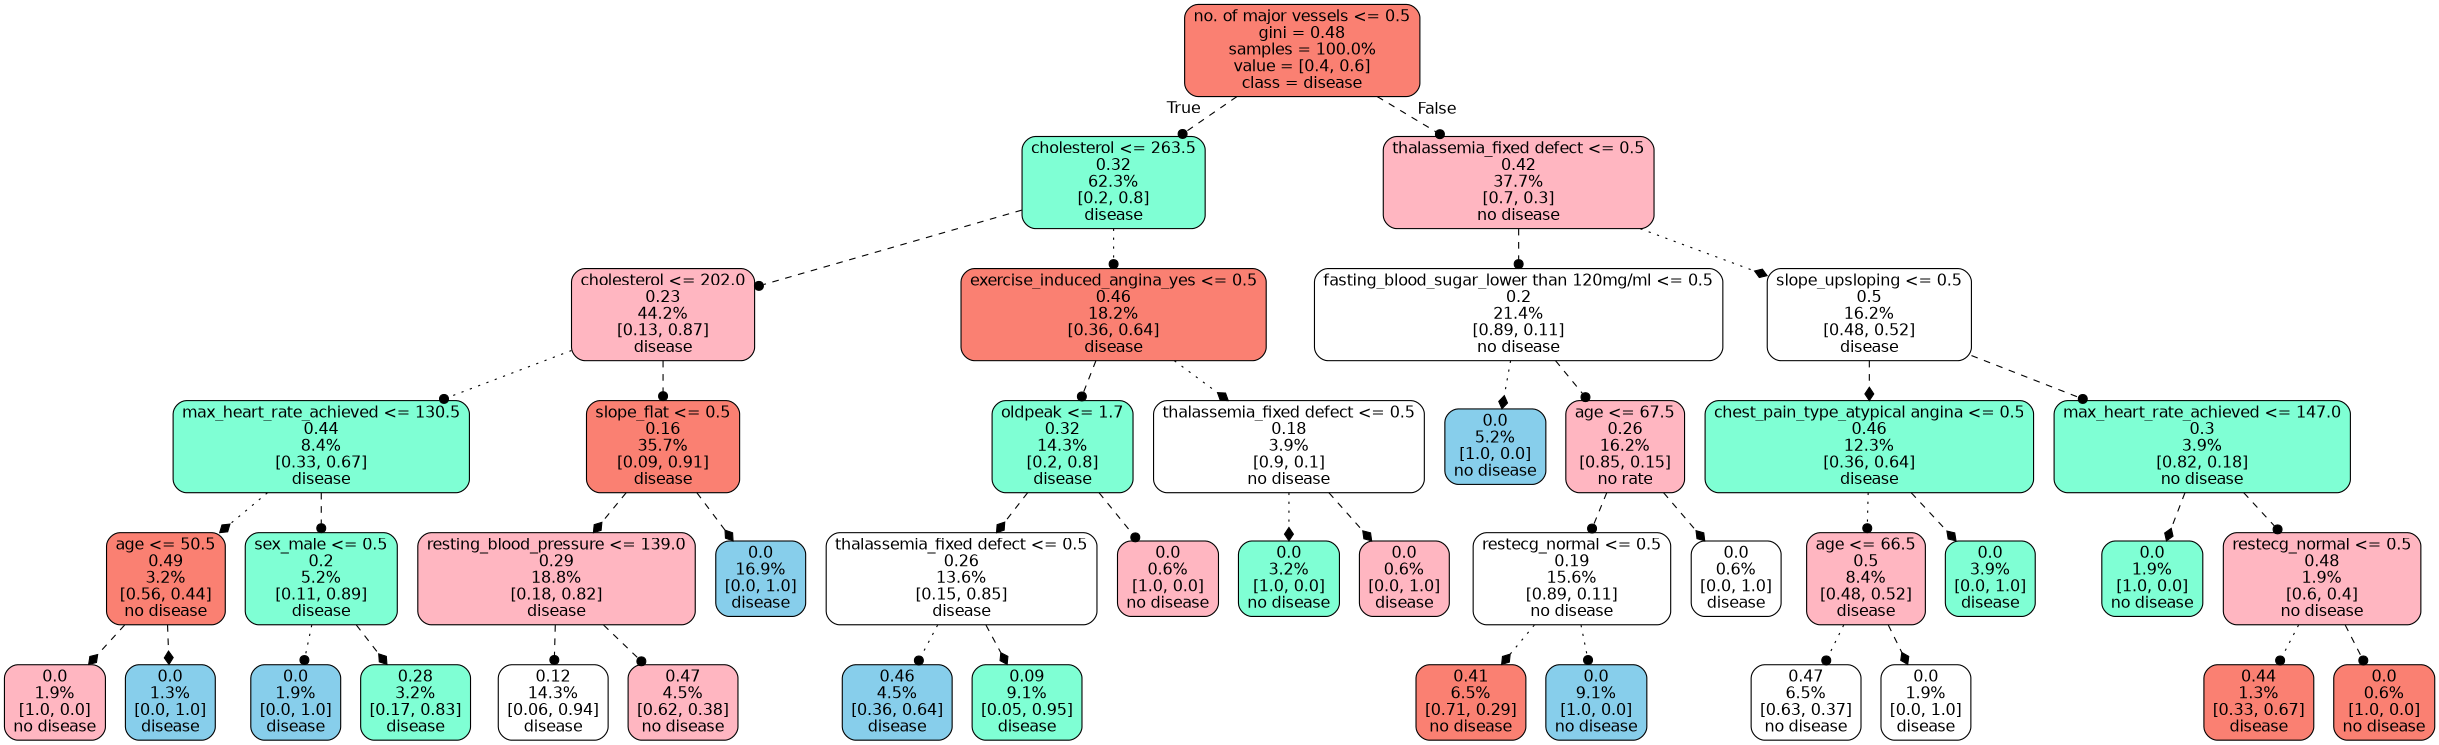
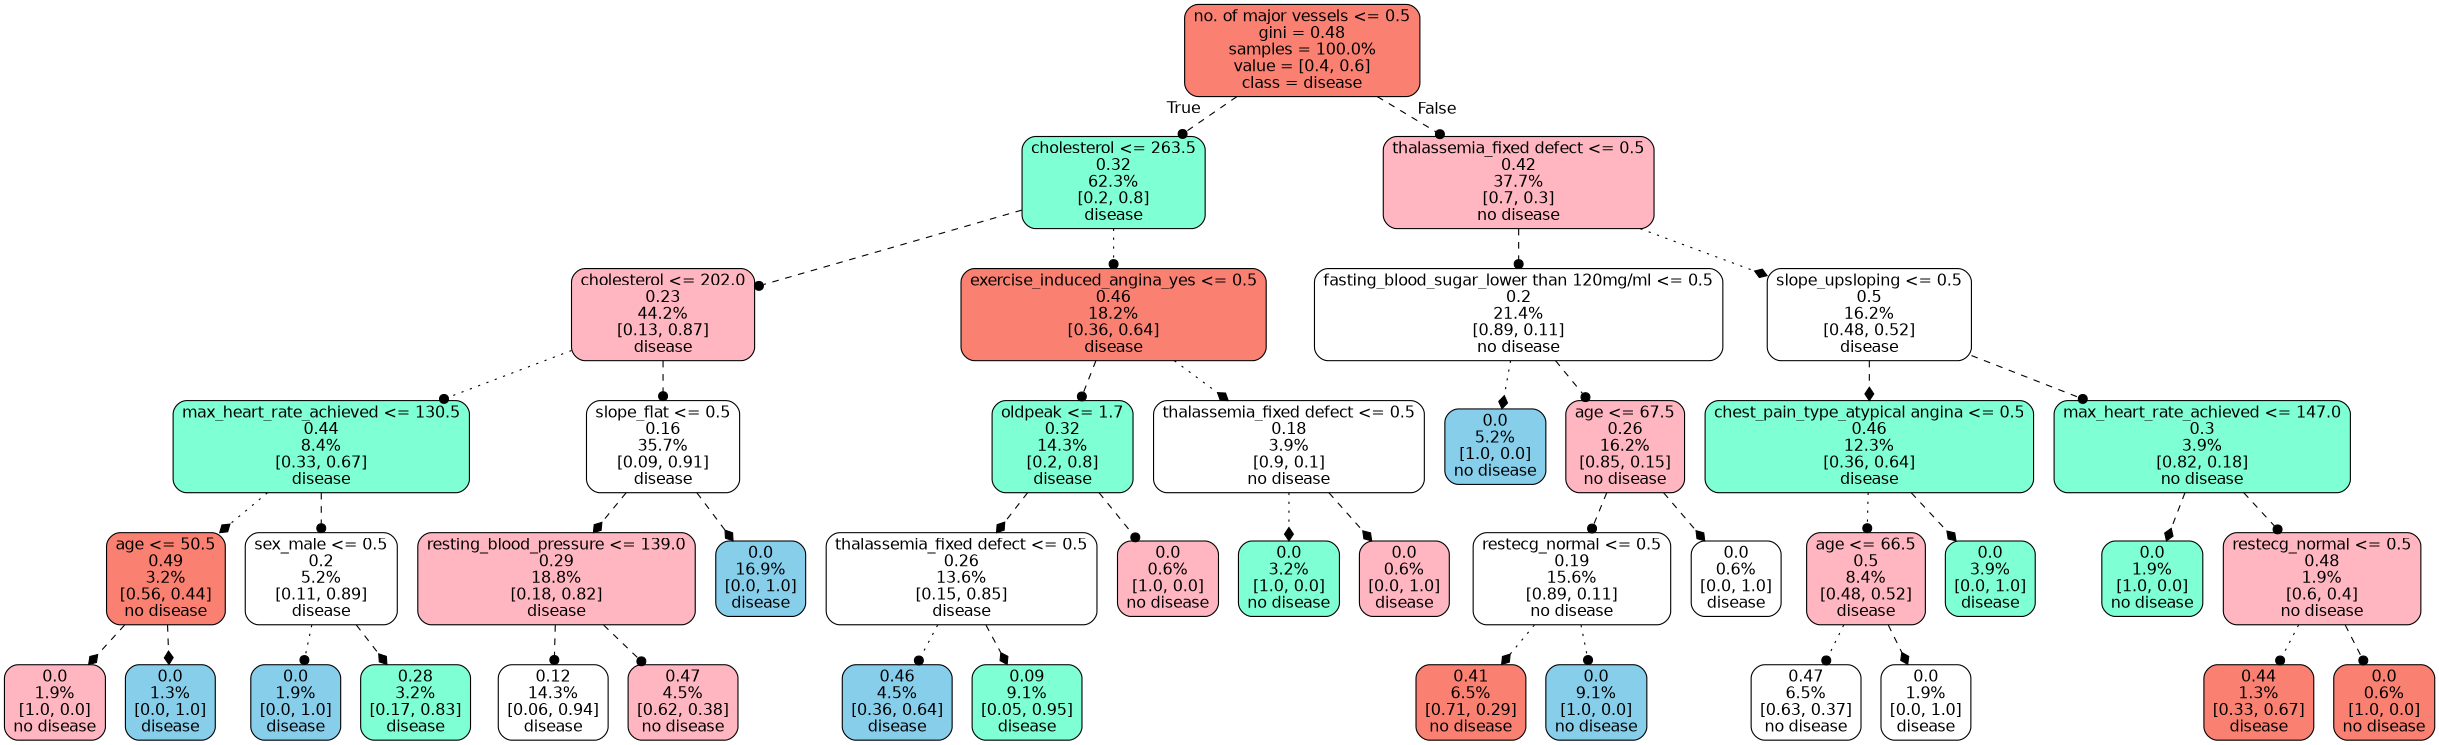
(663, 447) -> (663, 447)
(1625, 447) -> (1625, 447)
(321, 579) -> (321, 579)
